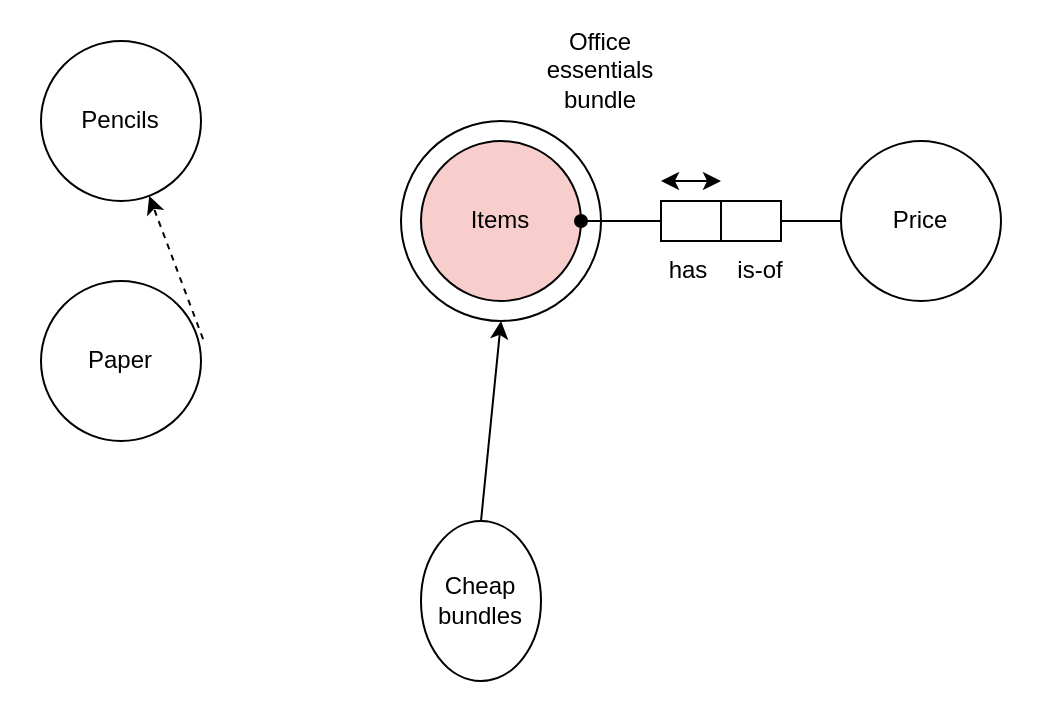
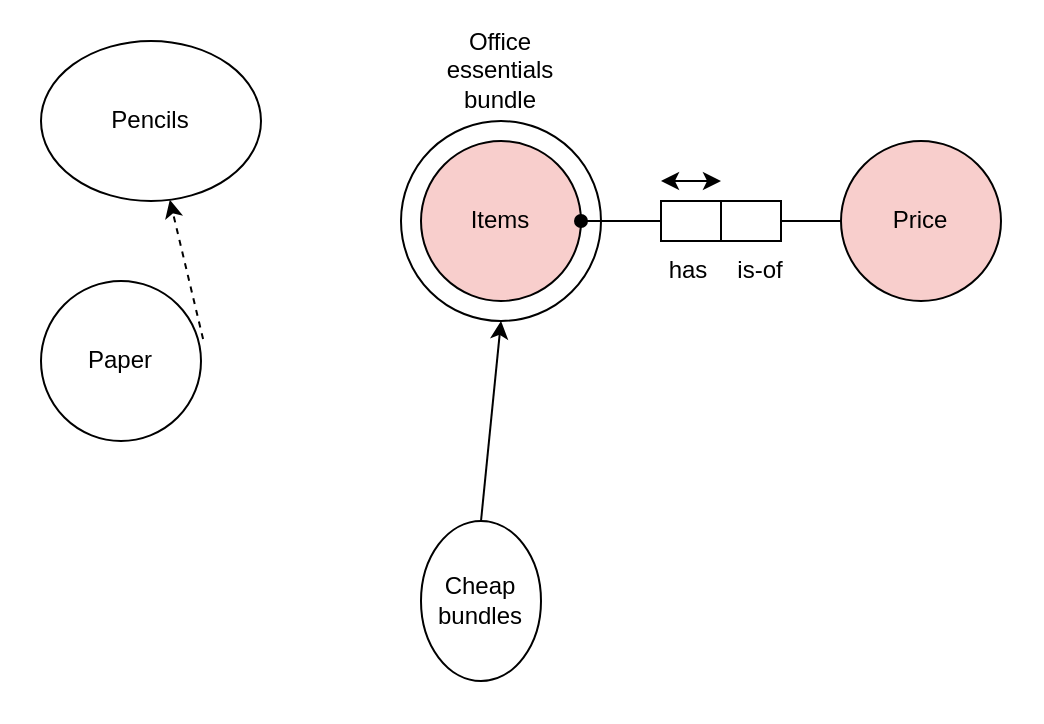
(601, 71) -> (501, 71)
(121, 121) -> (151, 121)
(921, 221) -> (921, 221)
